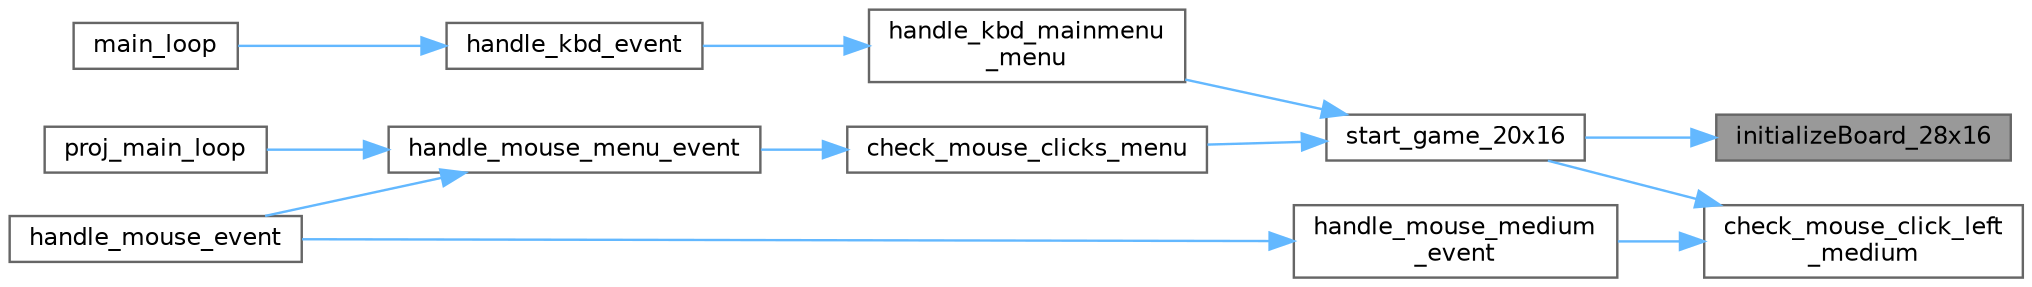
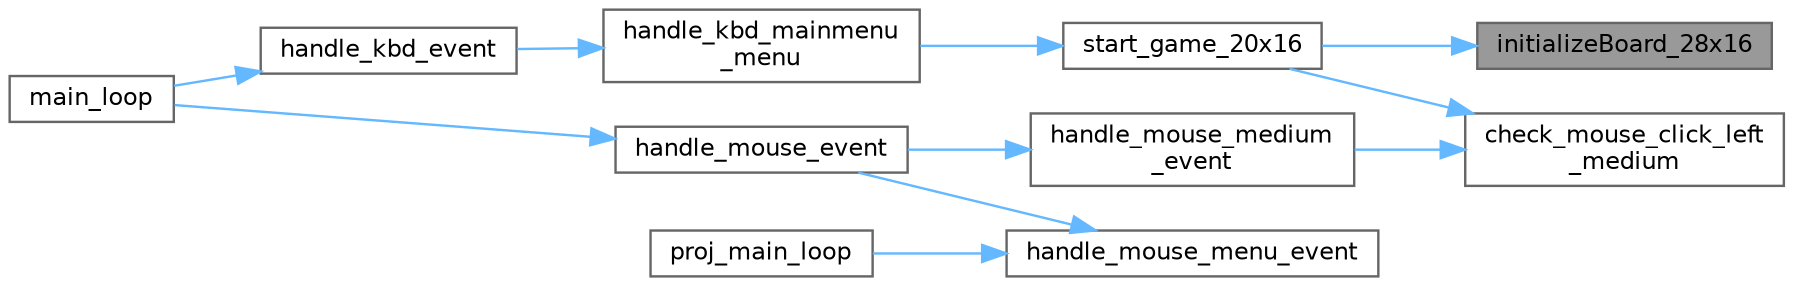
none -> (383, 121)
(1027, 150) -> none
